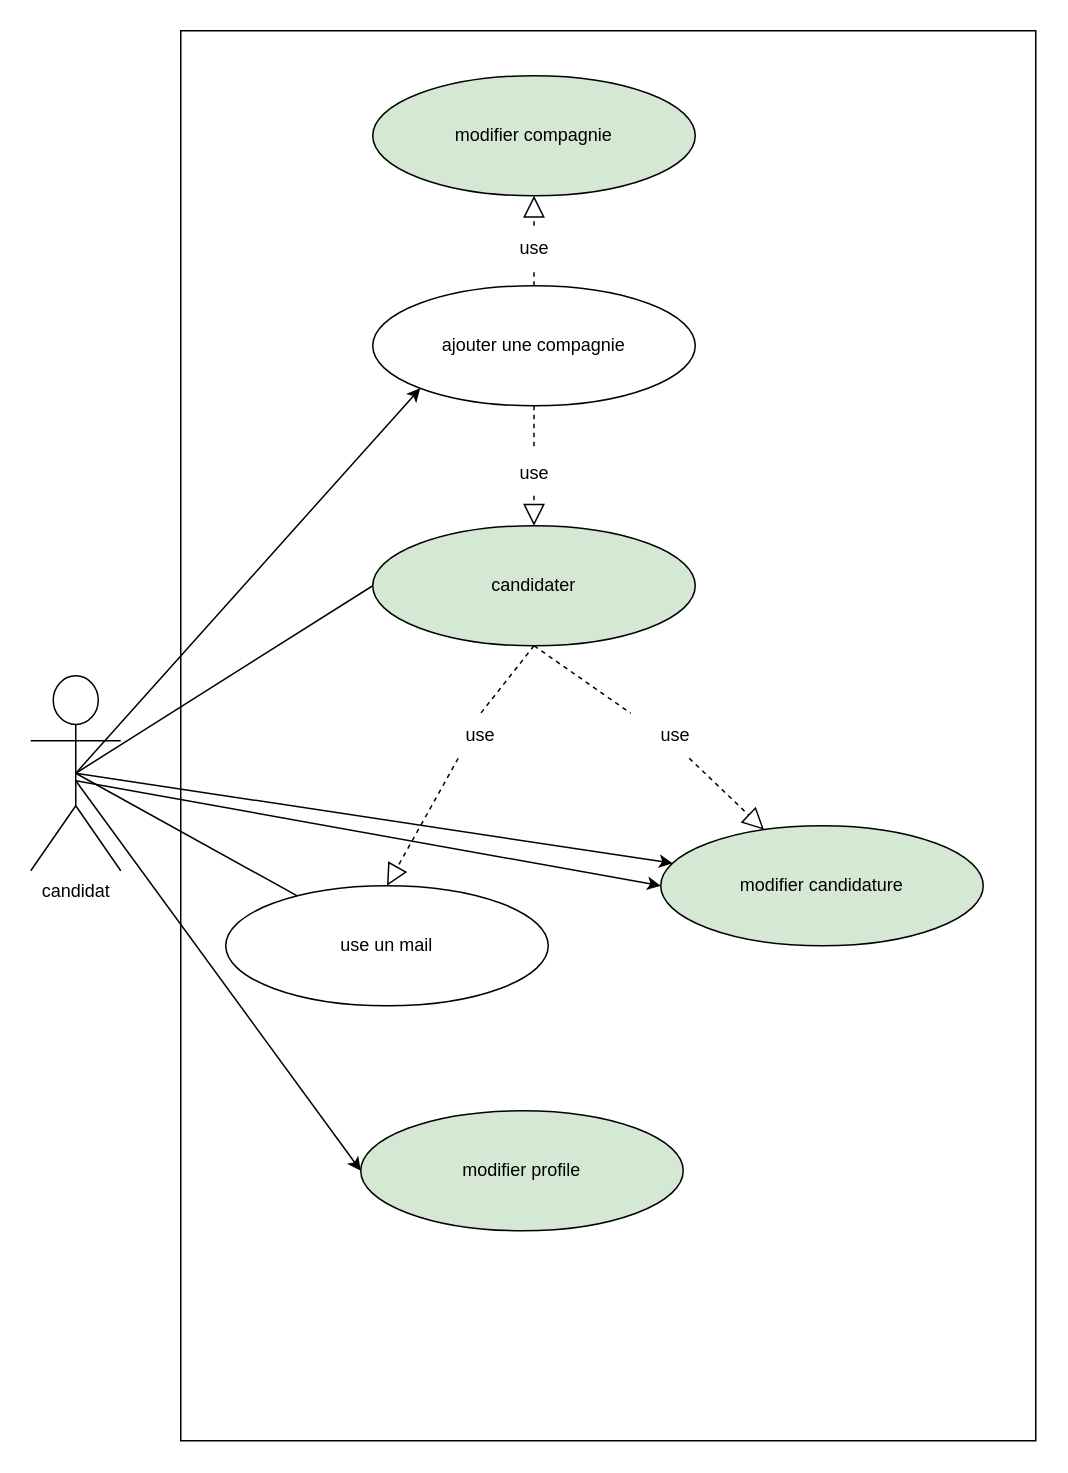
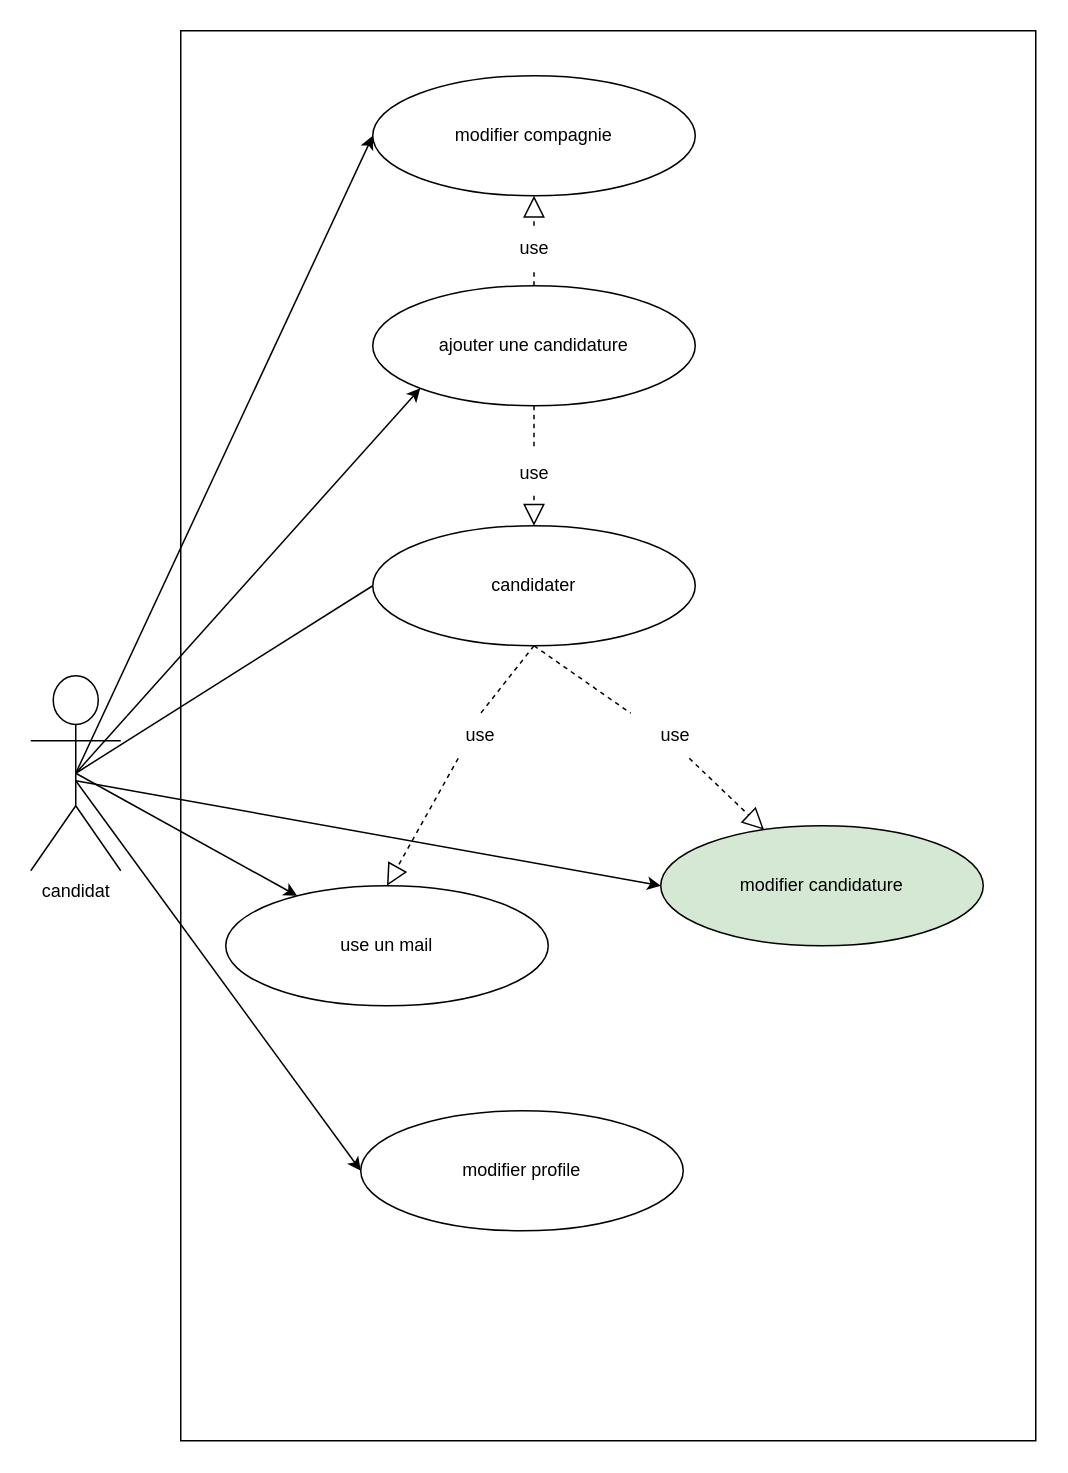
(534, 136) -> (534, 136)
(534, 346) -> (534, 346)
(534, 586) -> (534, 586)
(371, 818) -> (224, 455)
(290, 892) -> (286, 890)
(522, 1171) -> (522, 1171)
